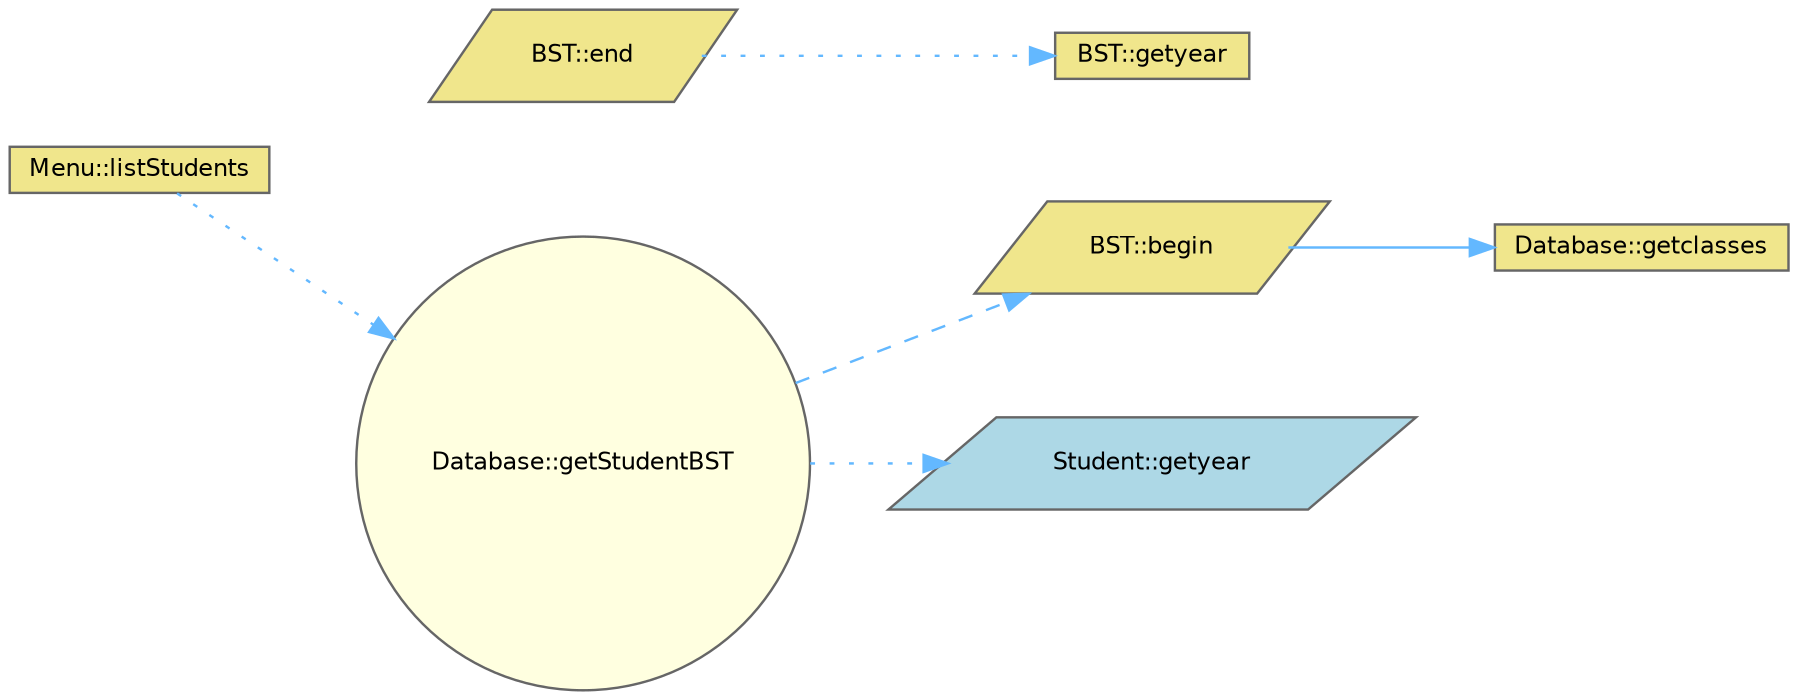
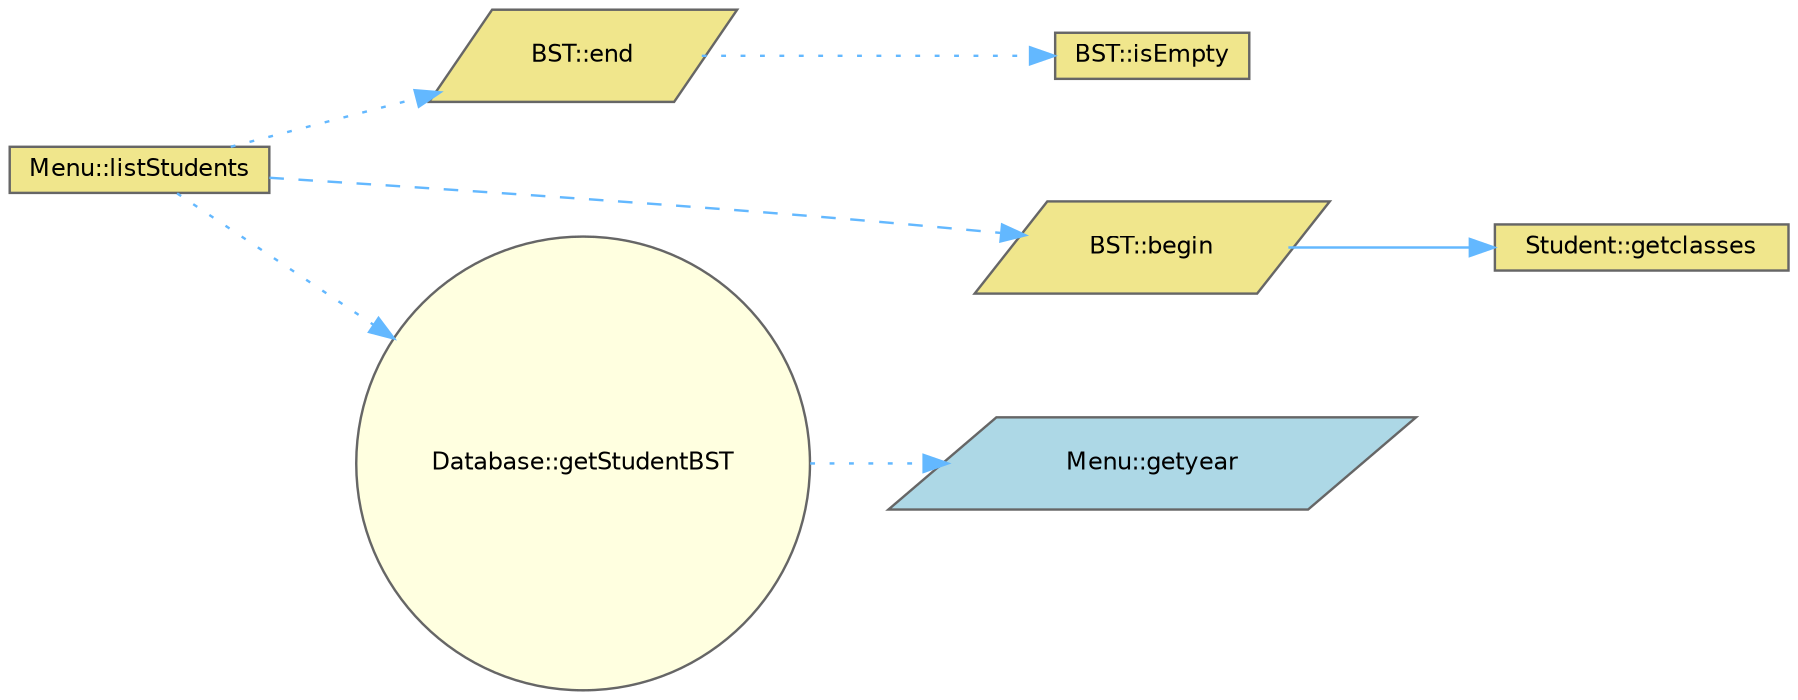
(1152, 56) -> (1152, 56)
none -> (324, 123)
(1642, 247) -> (1642, 247)
(901, 343) -> (635, 203)
(1152, 463) -> (1152, 463)
